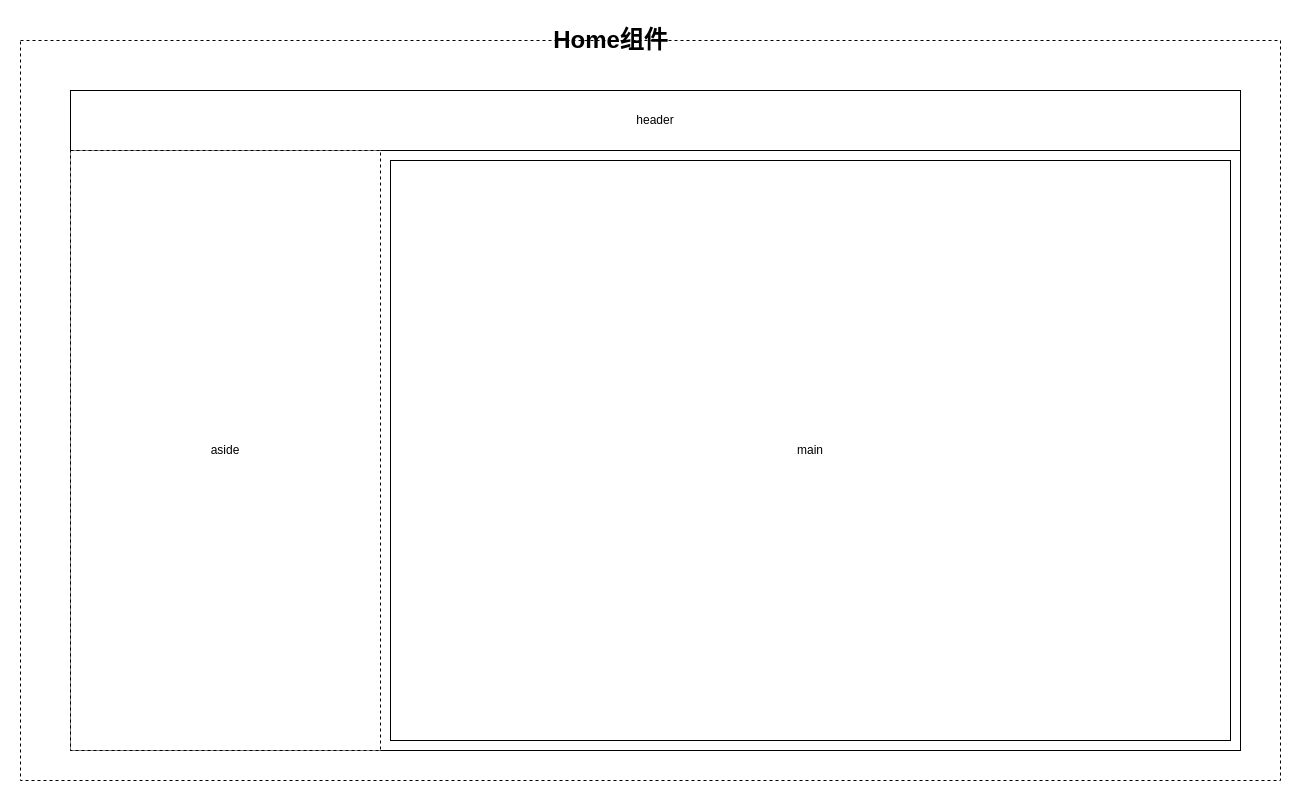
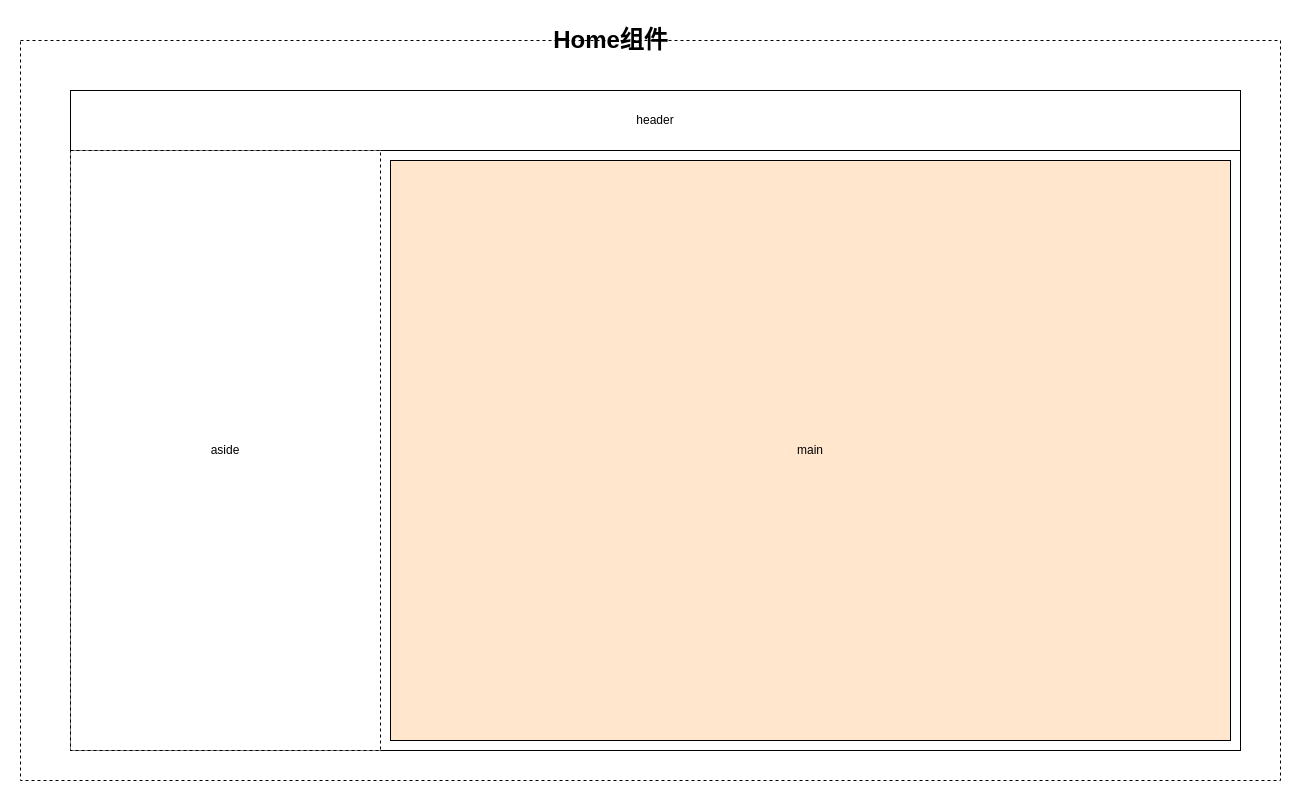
(811, 451) -> (811, 451)
